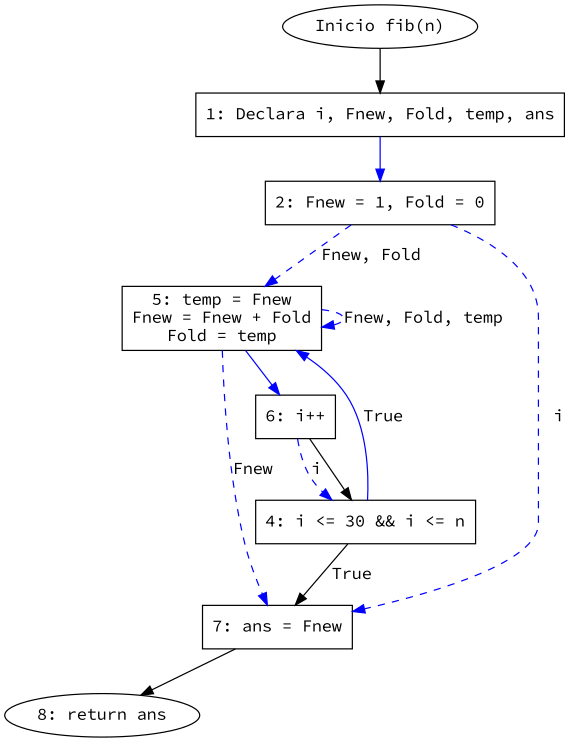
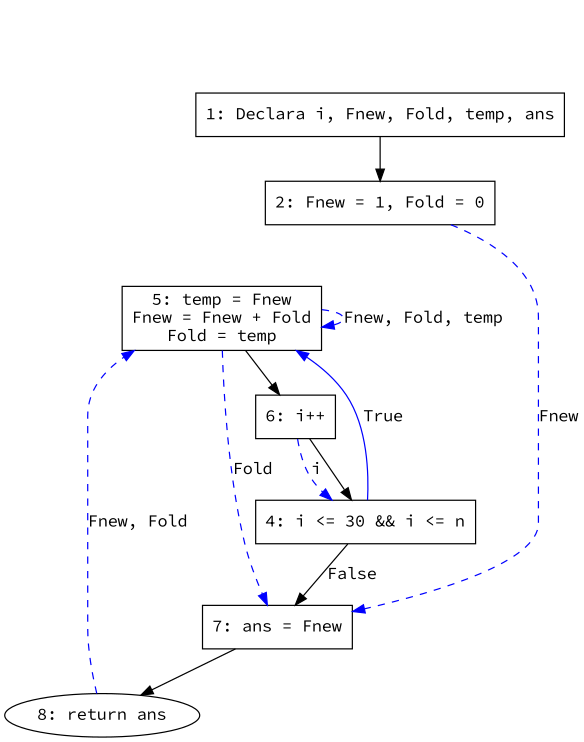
(380, 27) -> none
(380, 153) -> (380, 153)
(313, 252) -> (88, 519)
(259, 368) -> (259, 368)
(559, 417) -> (559, 417)
(253, 469) -> (253, 469)
(352, 575) -> (352, 575)
